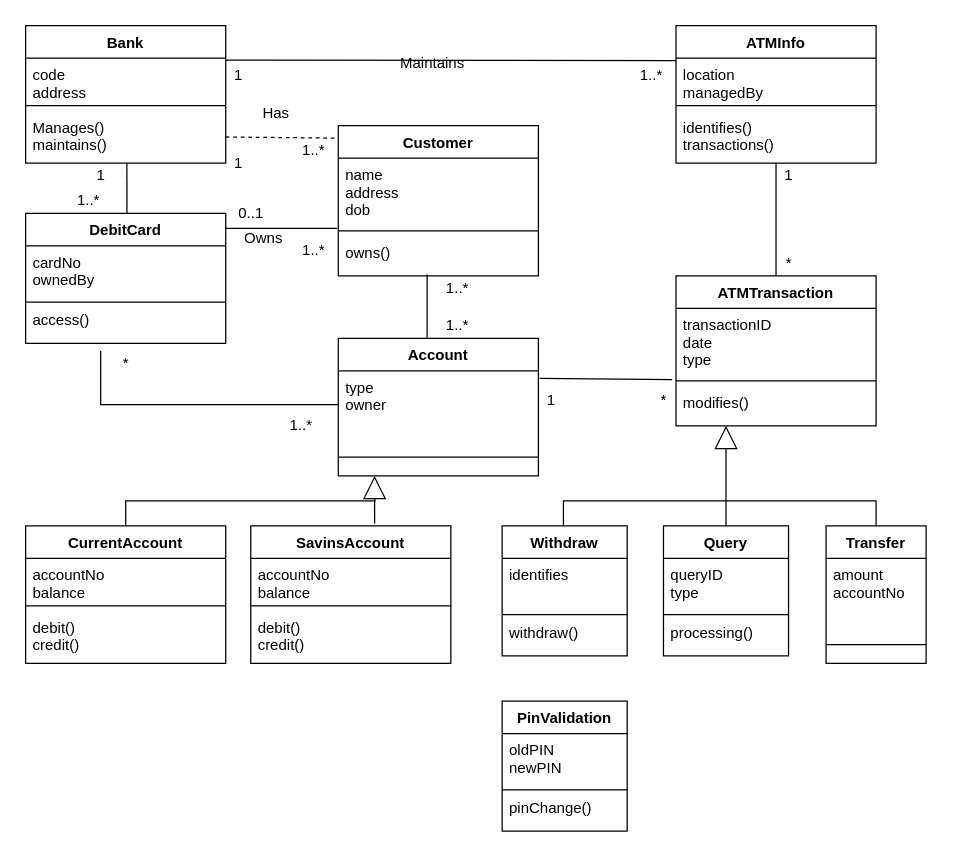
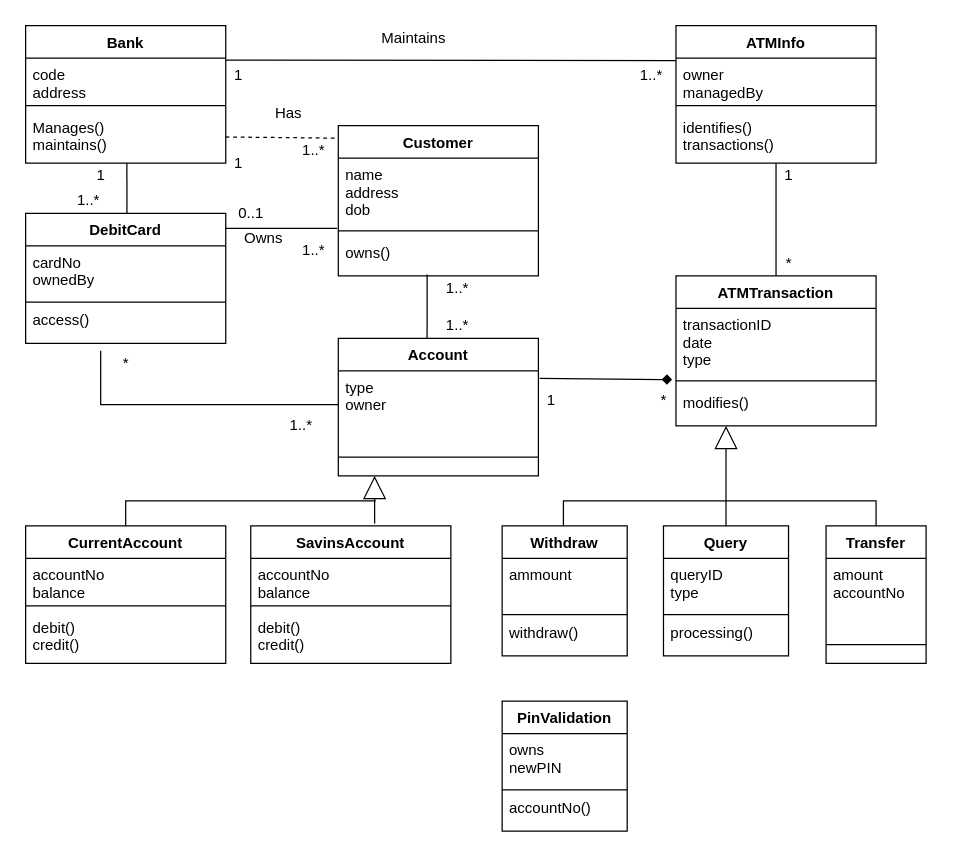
(432, 63) -> (413, 38)
(712, 75) -> (704, 75)
(276, 113) -> (288, 113)
(666, 379) -> (661, 379)
(545, 575) -> (538, 575)
(532, 750) -> (526, 750)
(553, 808) -> (555, 808)
